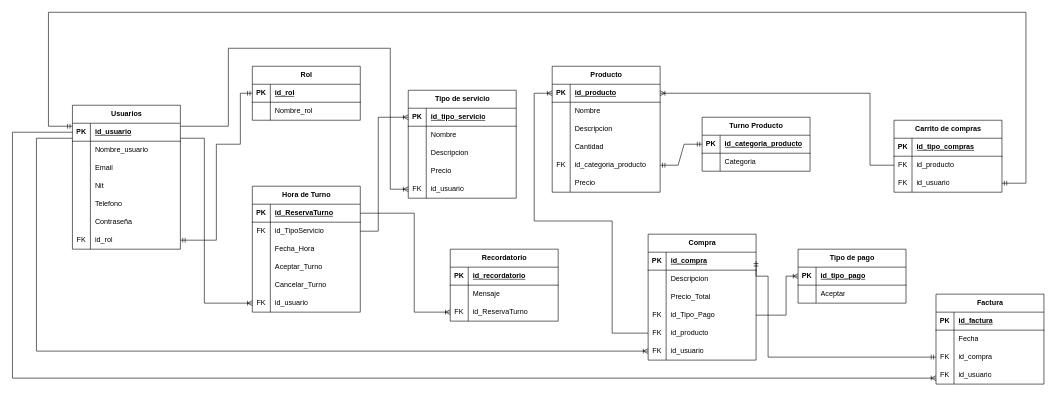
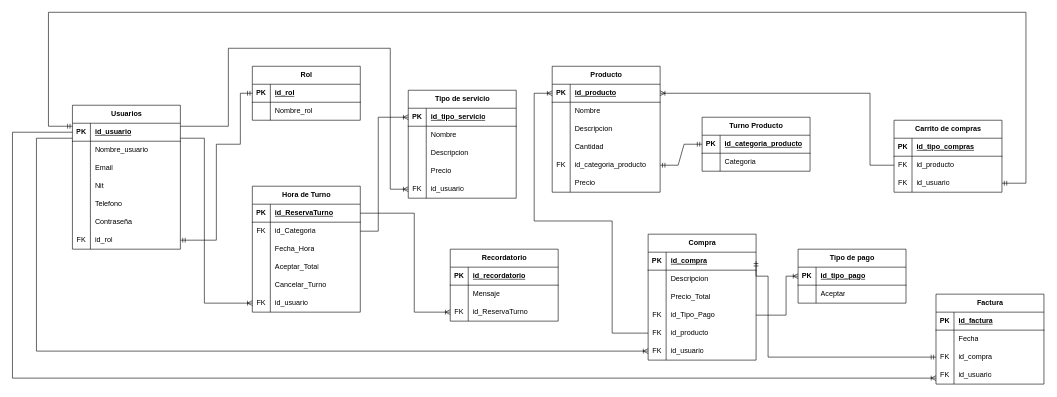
(302, 231) -> (297, 231)
(301, 267) -> (300, 267)
